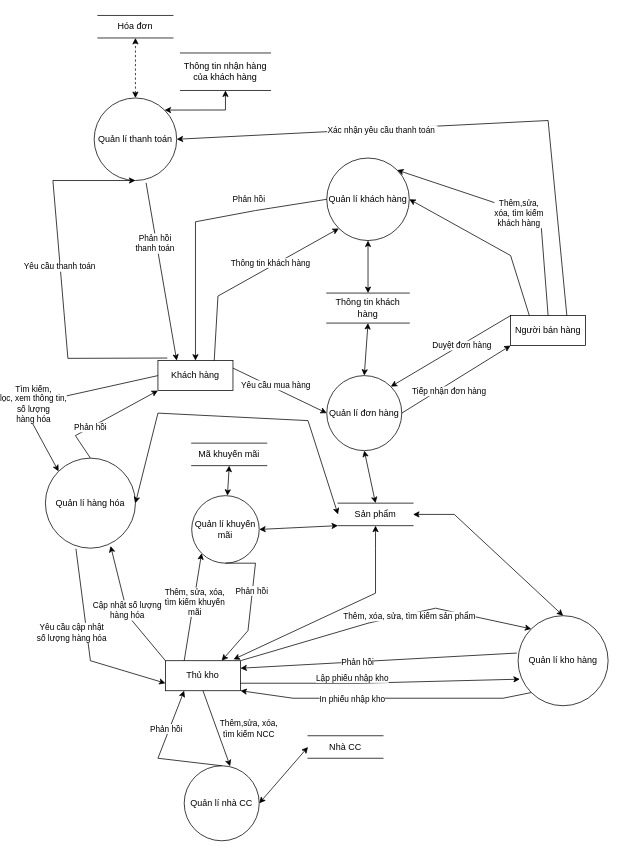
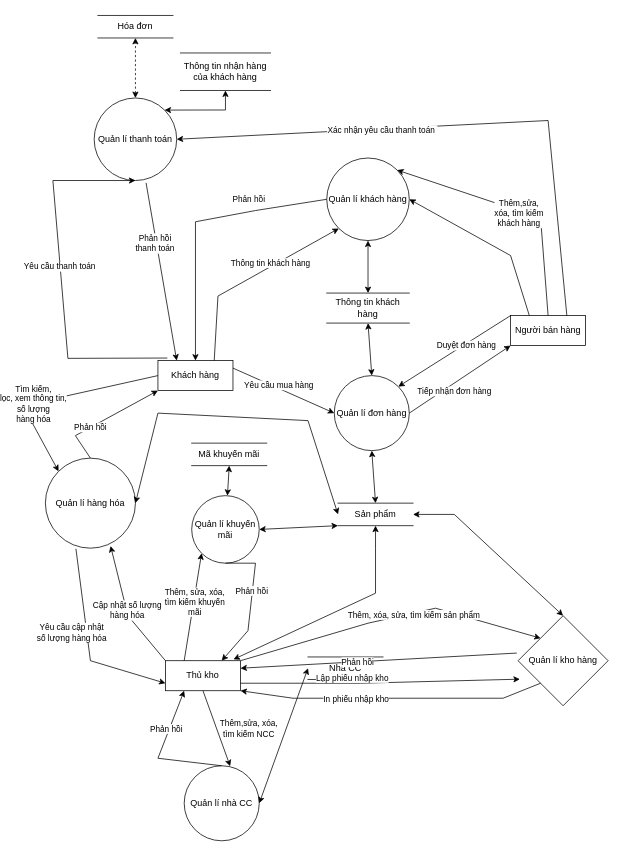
(364, 413) -> (372, 413)
(563, 660) -> (563, 660)
(345, 747) -> (345, 668)
